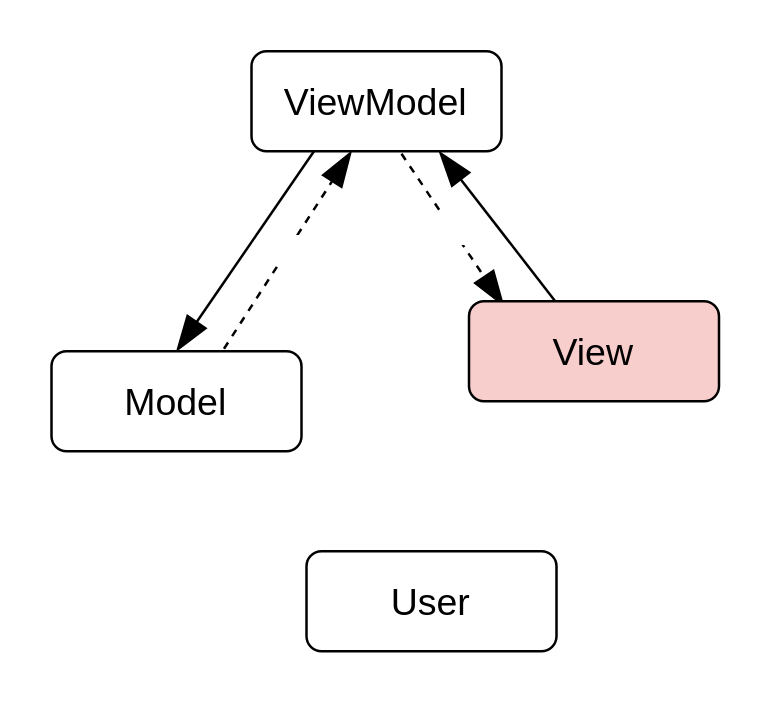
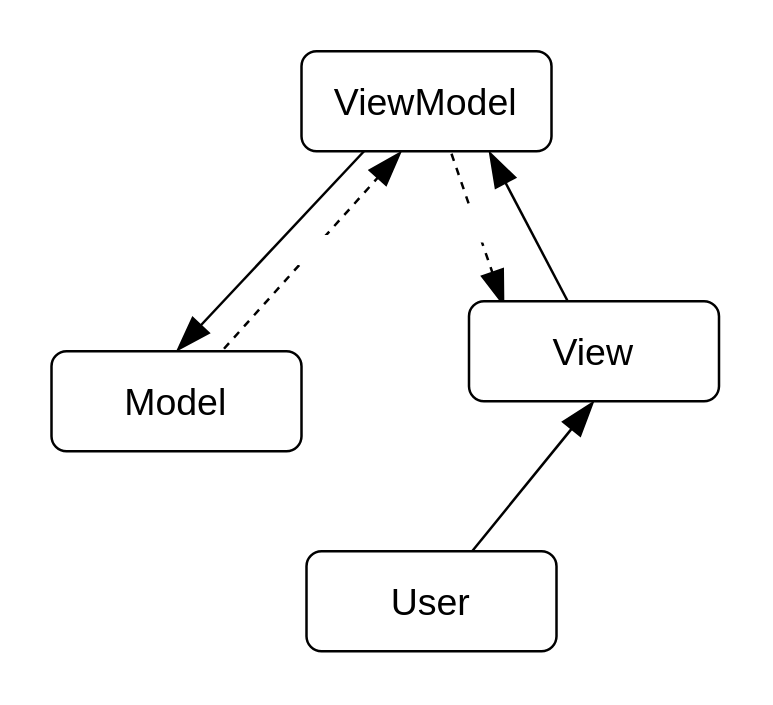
(376, 101) -> (426, 101)
(594, 351) -> (594, 351)
none -> (521, 490)
